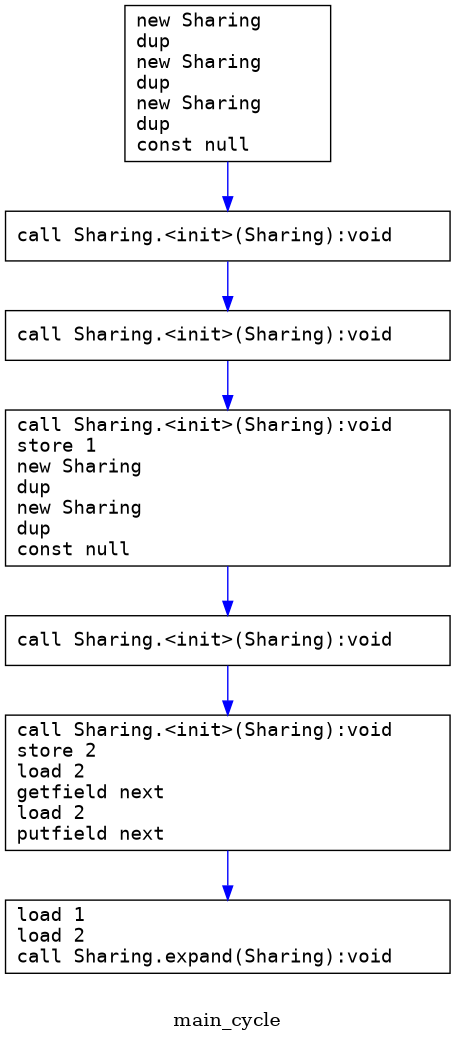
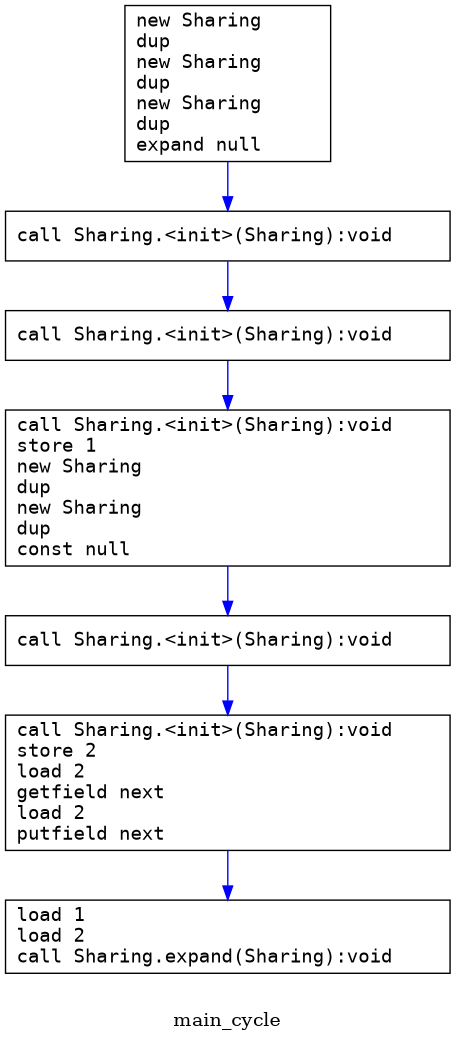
(228, 84) -> (228, 84)
